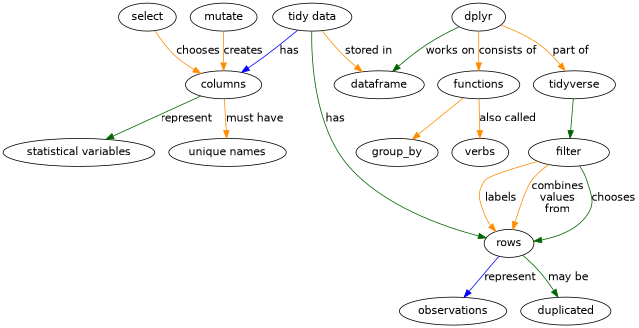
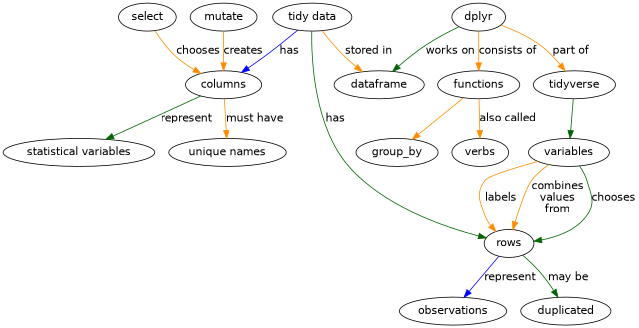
(569, 152) -> (569, 152)
